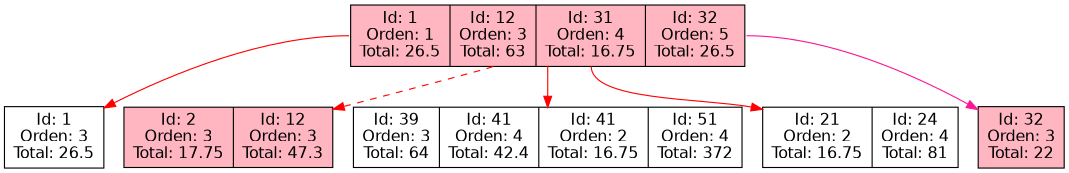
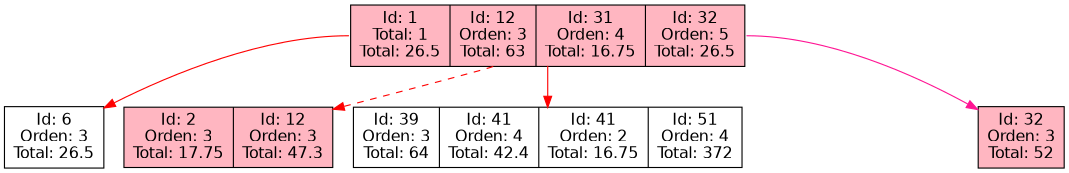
(400, 35) -> (400, 35)
(54, 137) -> (54, 137)
(860, 137) -> none
(1021, 137) -> (1021, 137)
